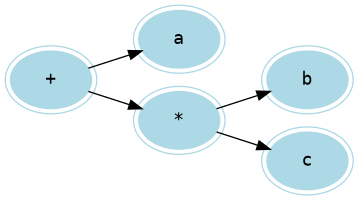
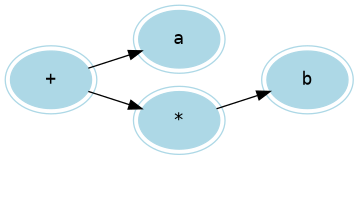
(307, 161) -> none
